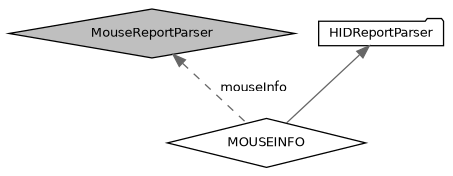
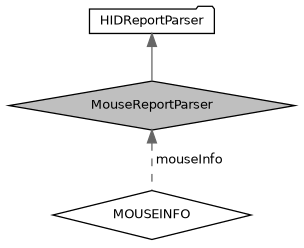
(323, 89) -> (152, 64)
